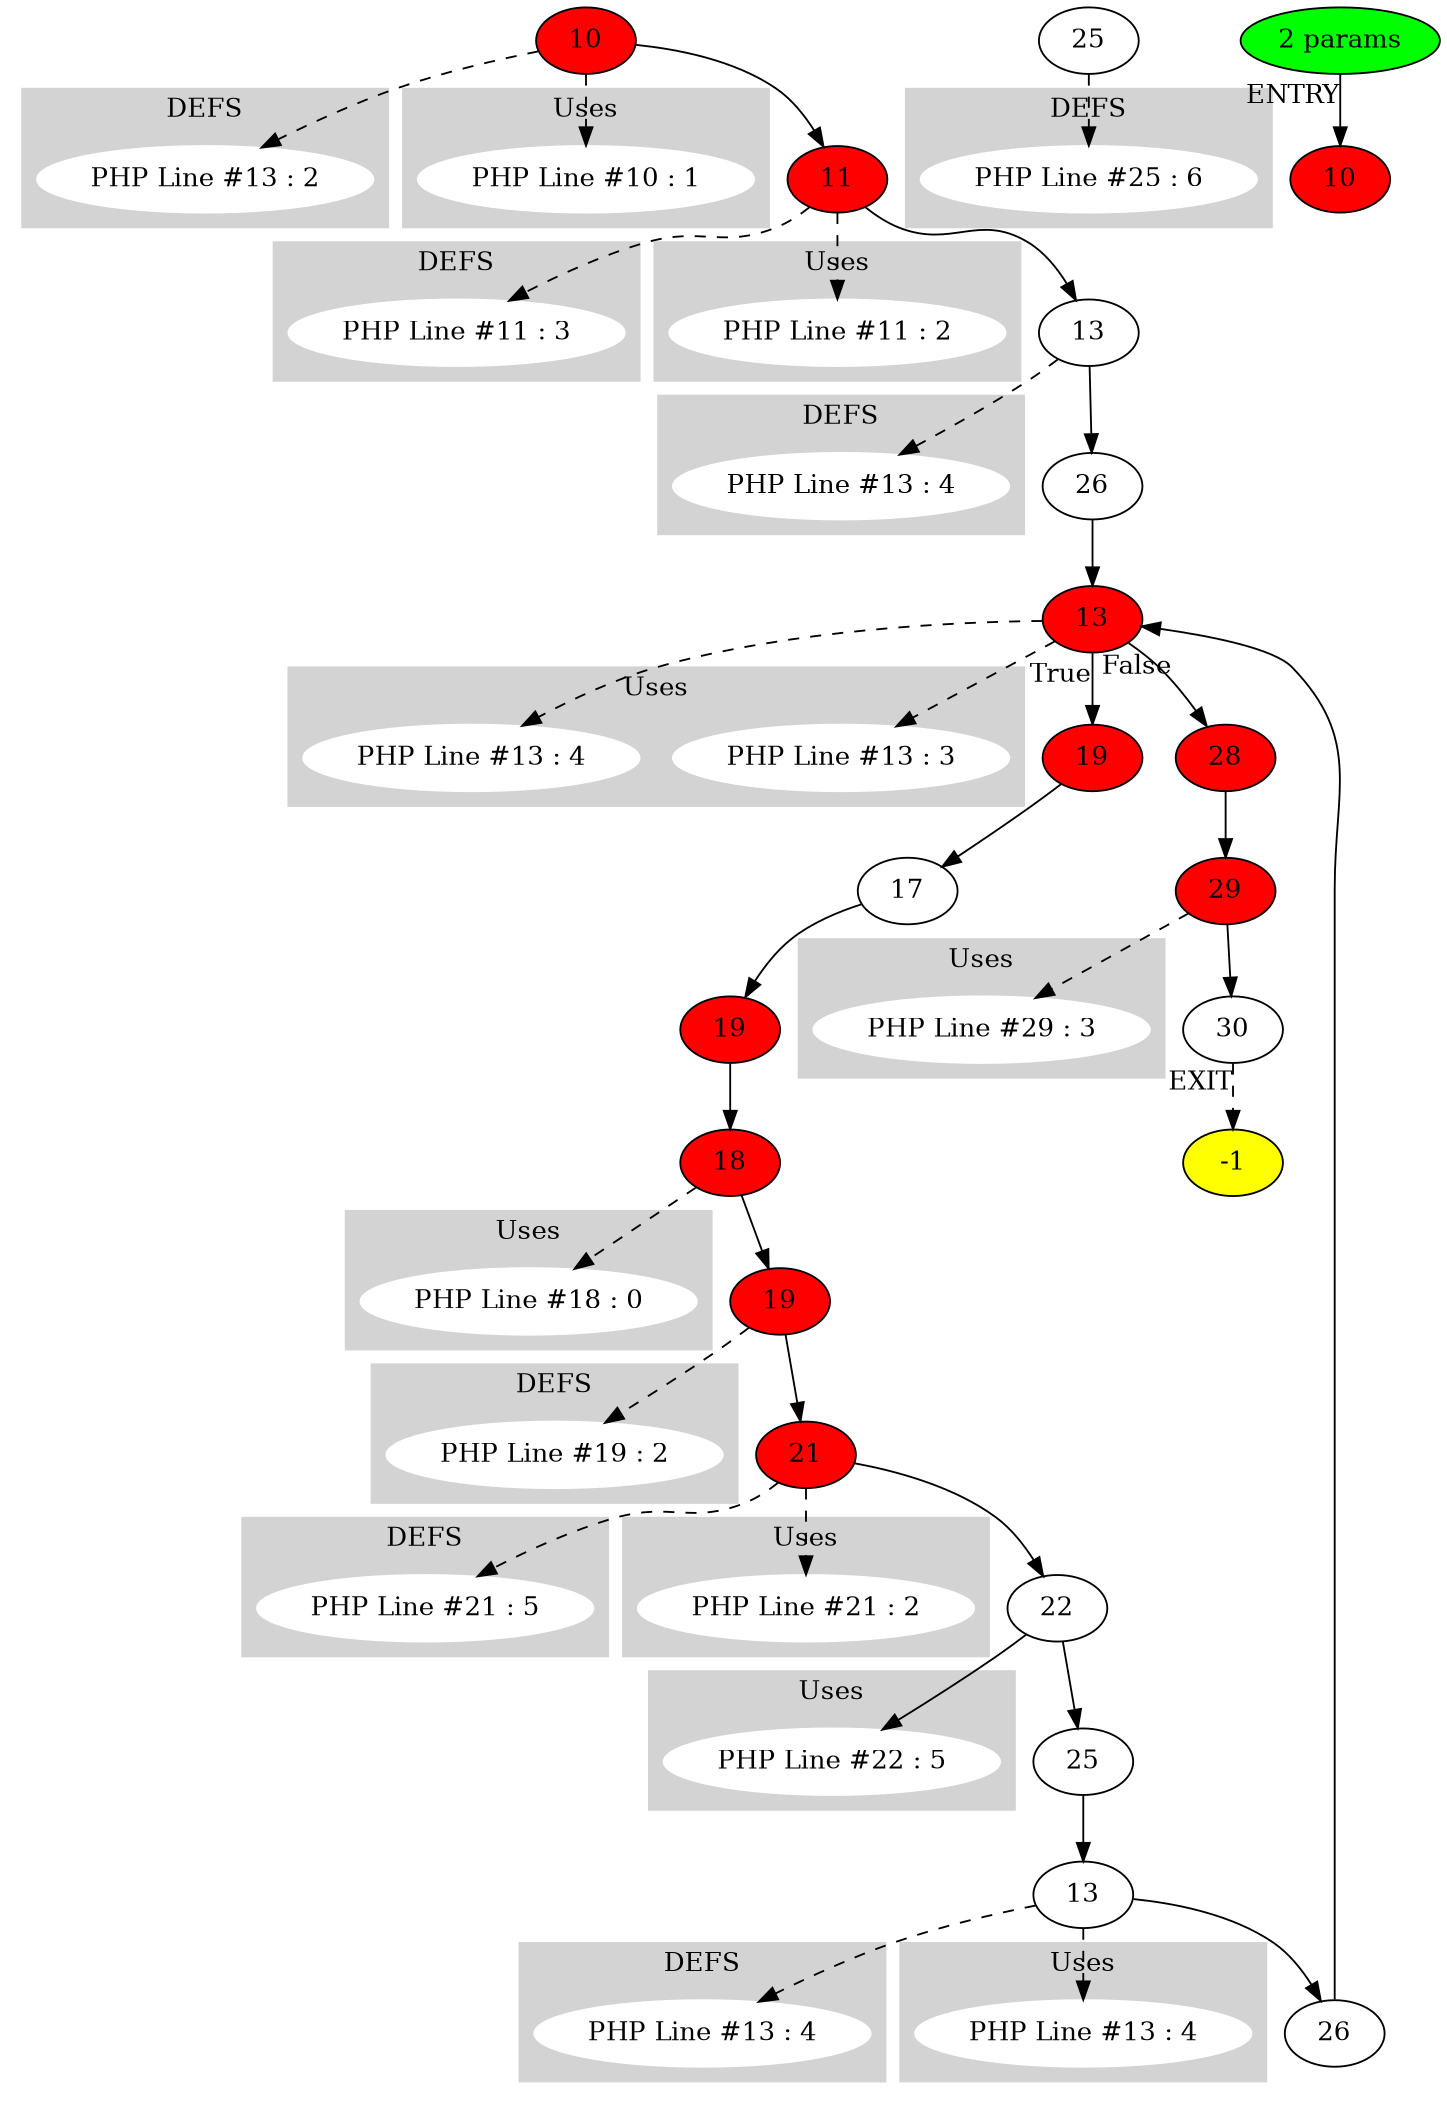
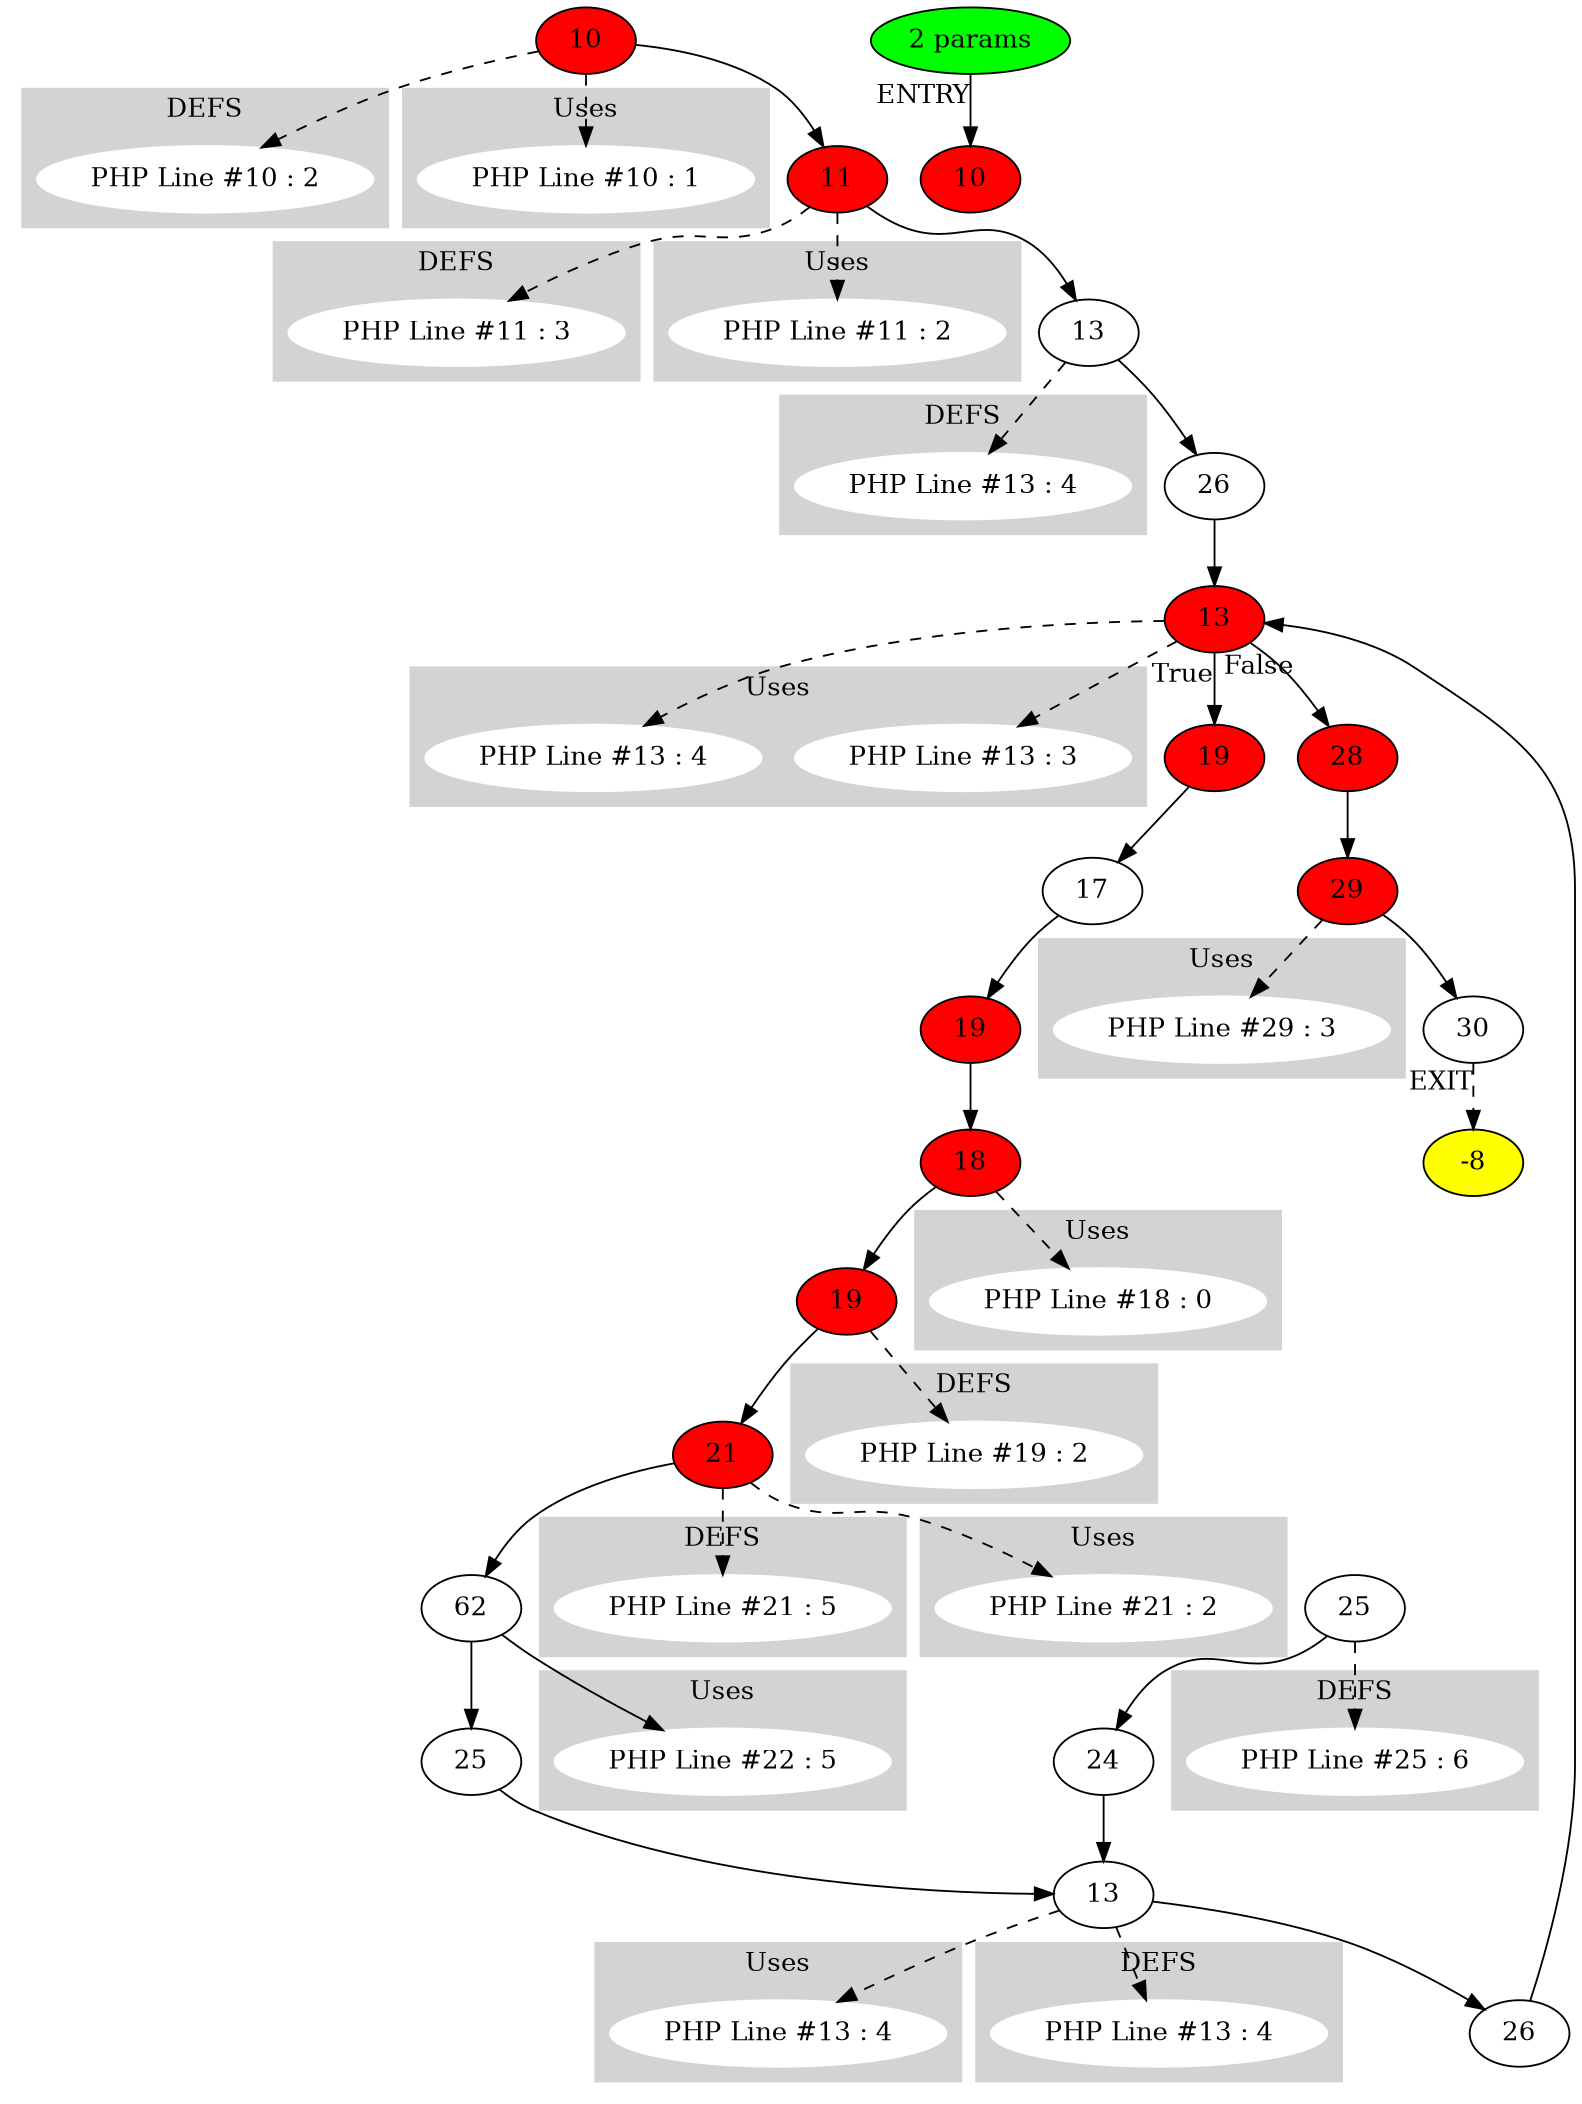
(205, 179) -> (205, 179)
(1233, 1163) -> (1473, 1163)
(1057, 1608) -> (471, 1608)
none -> (1104, 1762)
